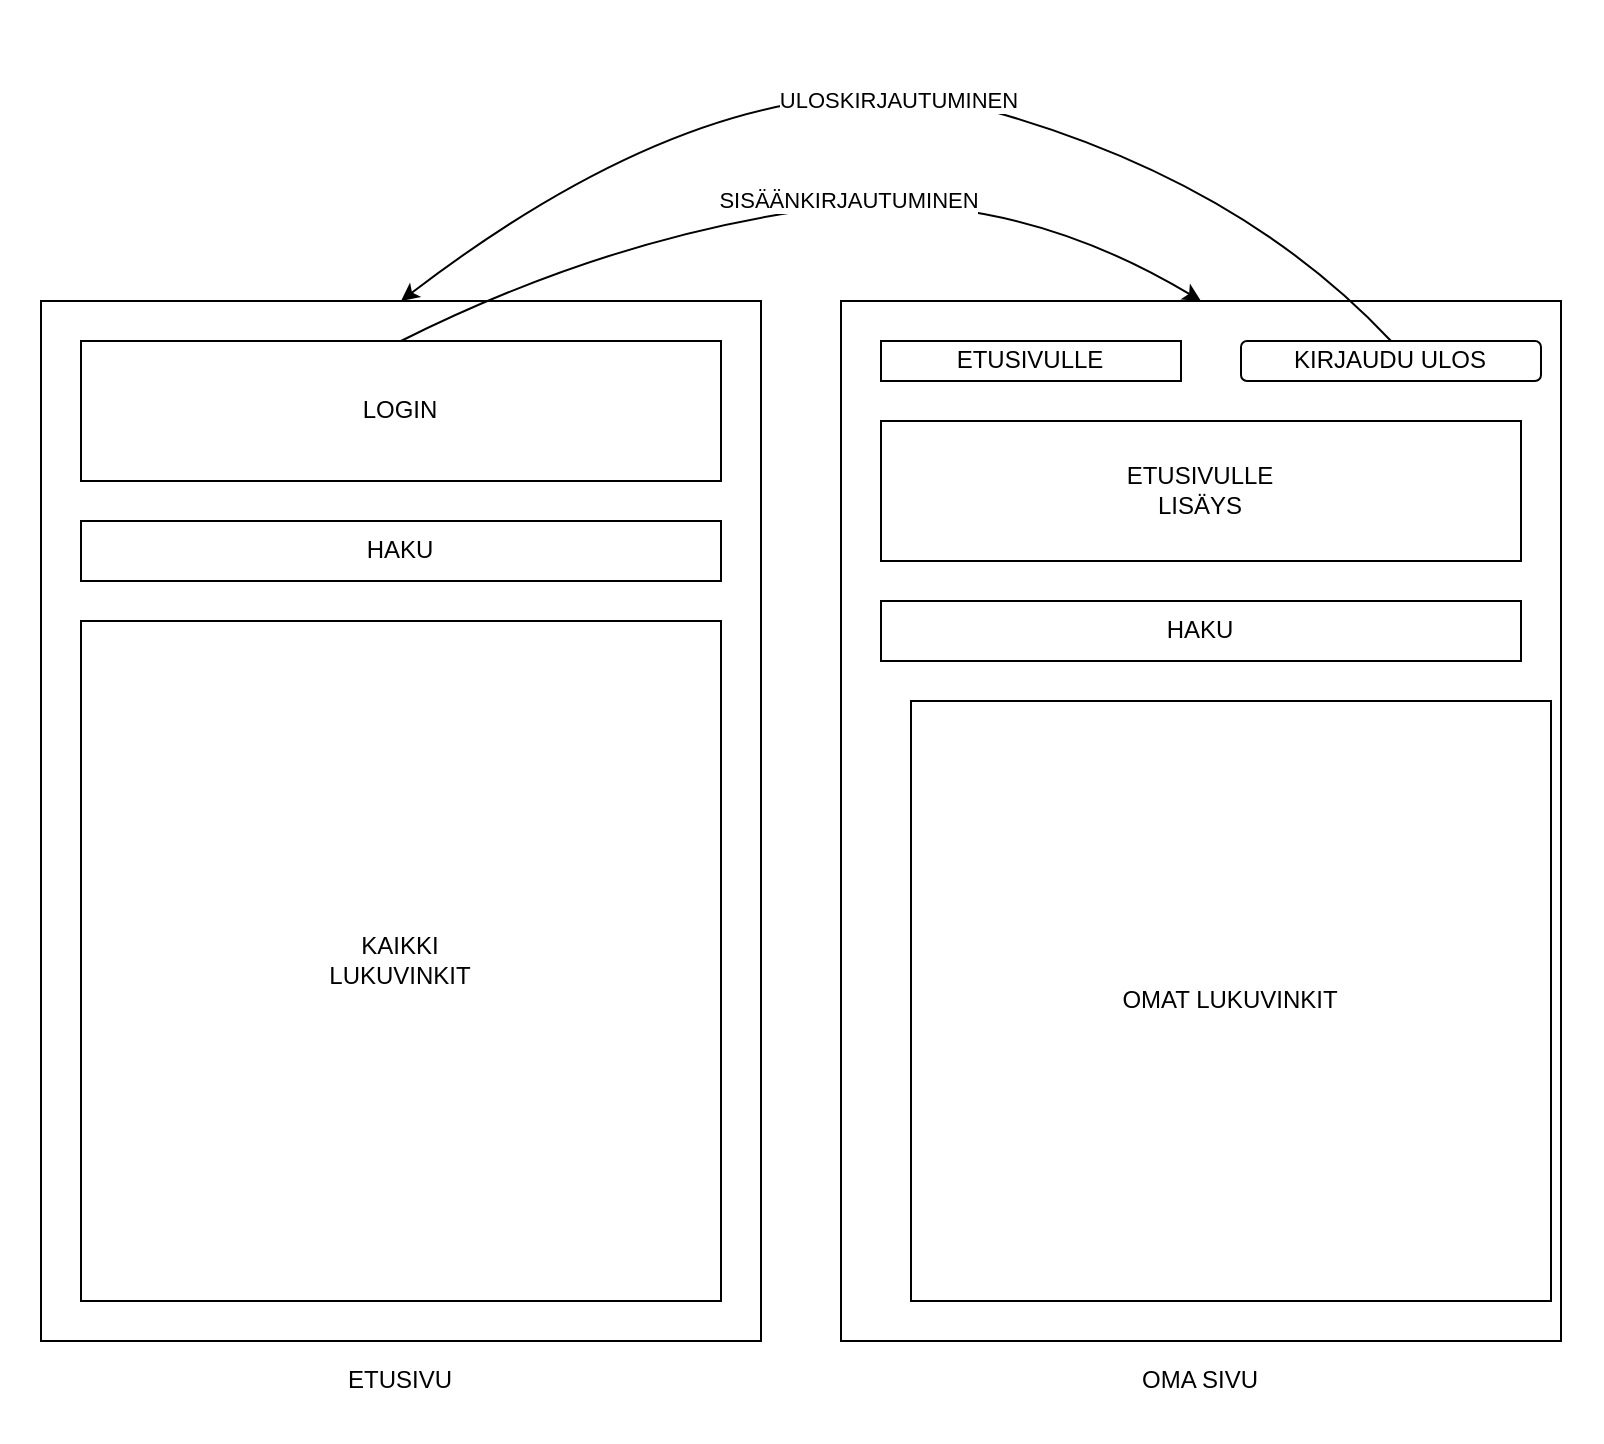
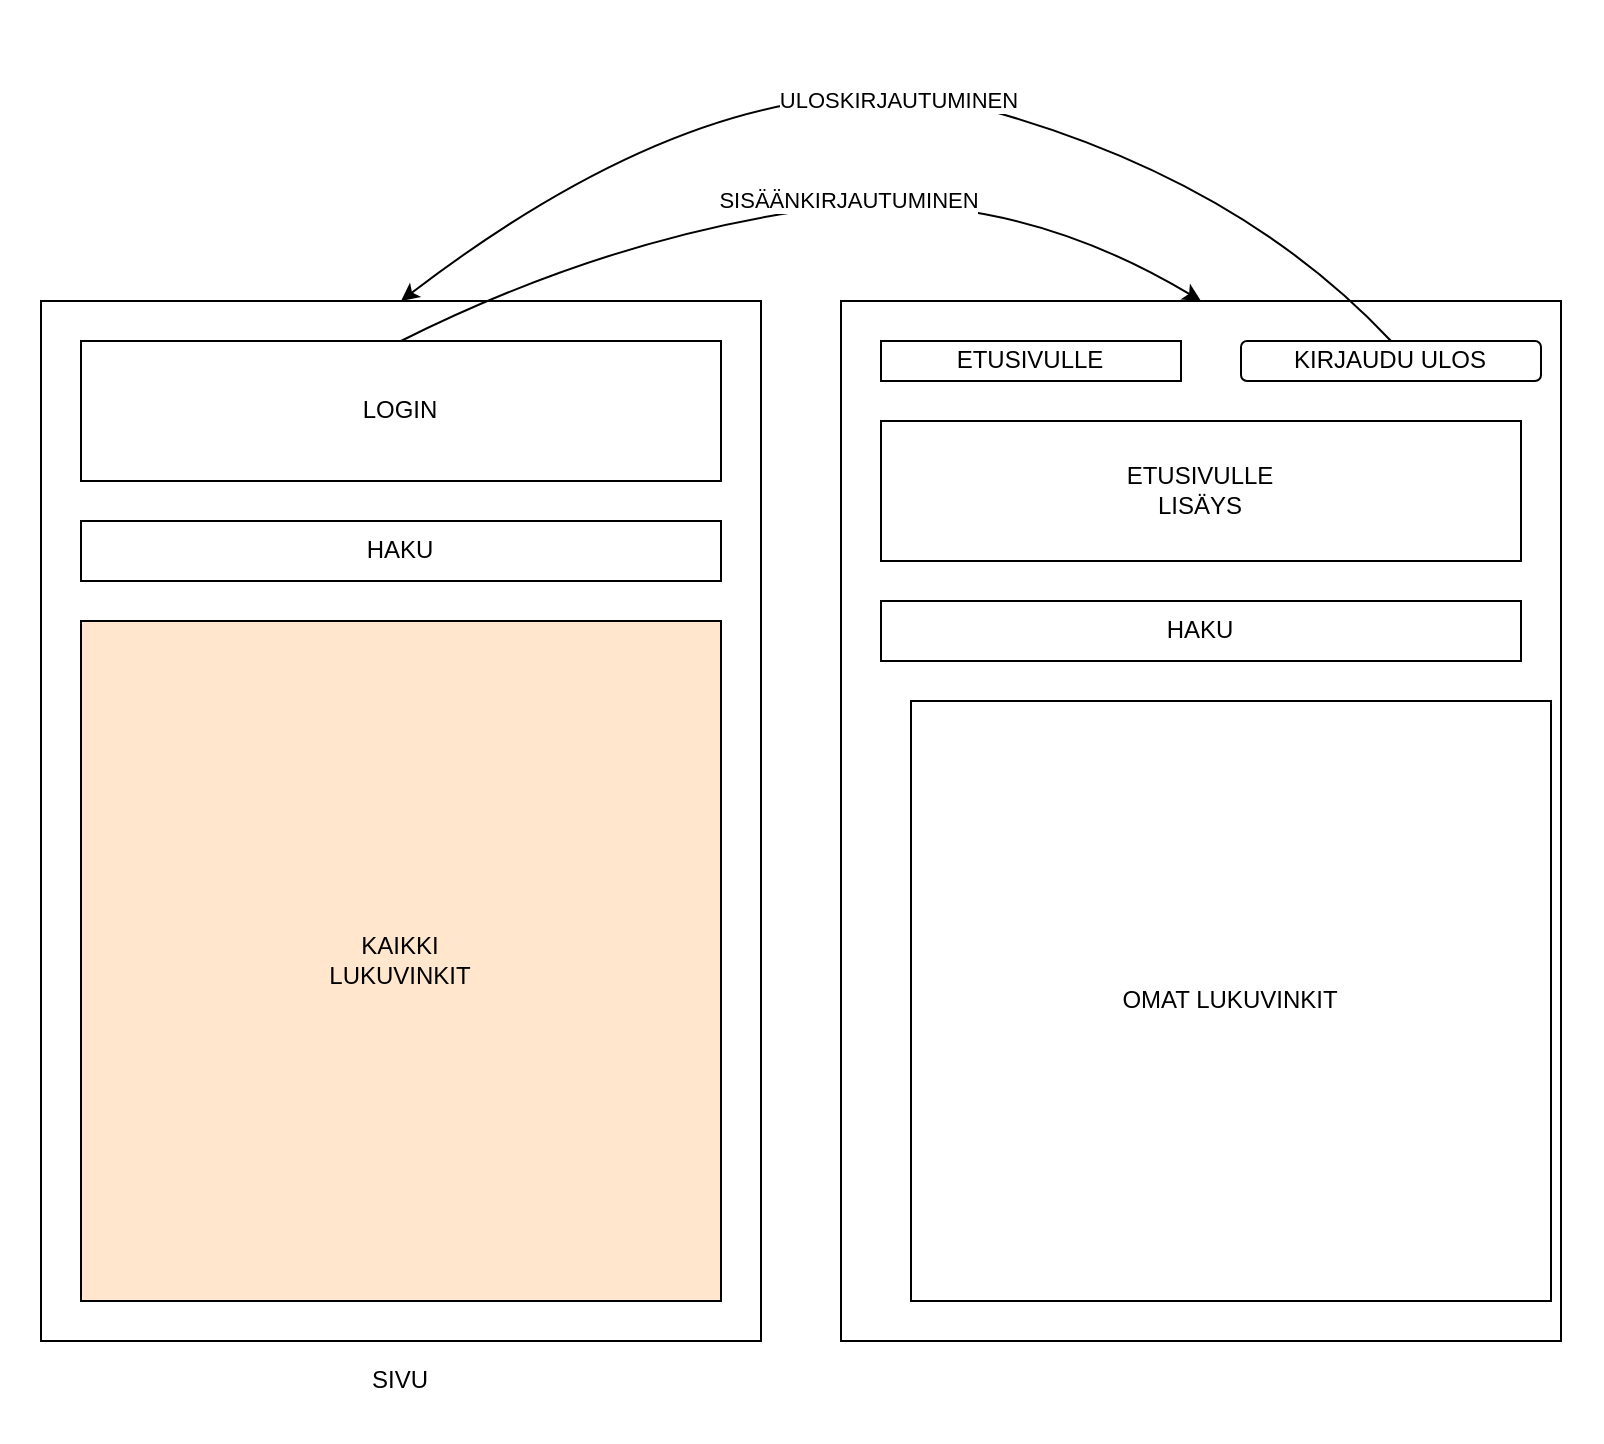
(401, 961) -> (401, 961)
(401, 1381) -> (401, 1381)
(1201, 1381) -> none
